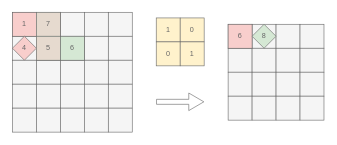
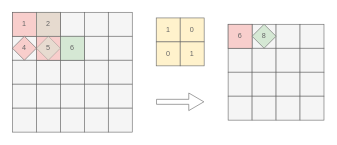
(48, 24) -> (48, 24)
(48, 48) -> (48, 48)
